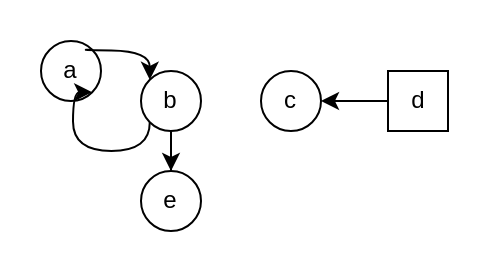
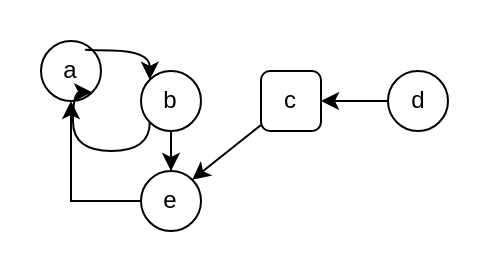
(291, 101) -> (291, 101)
(418, 101) -> (418, 101)
none -> (232, 148)
none -> (73, 201)
